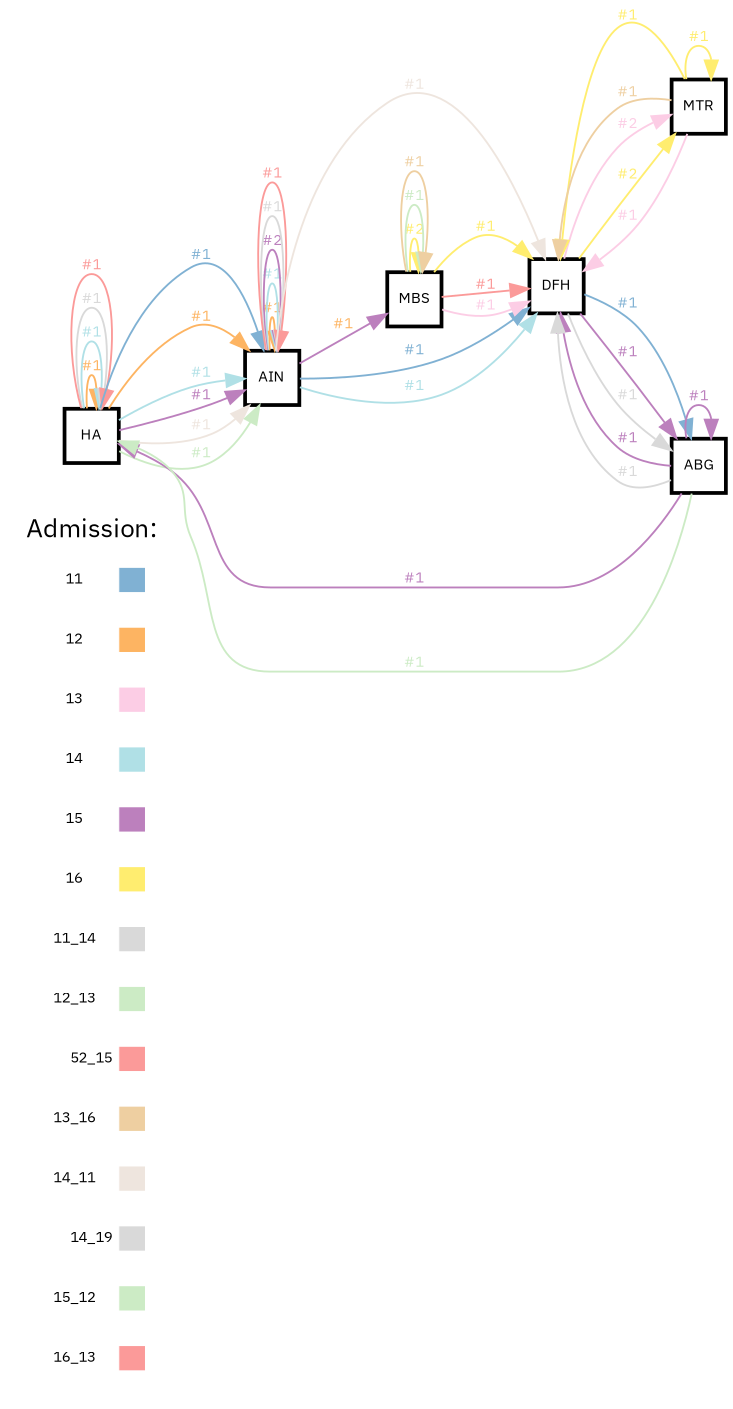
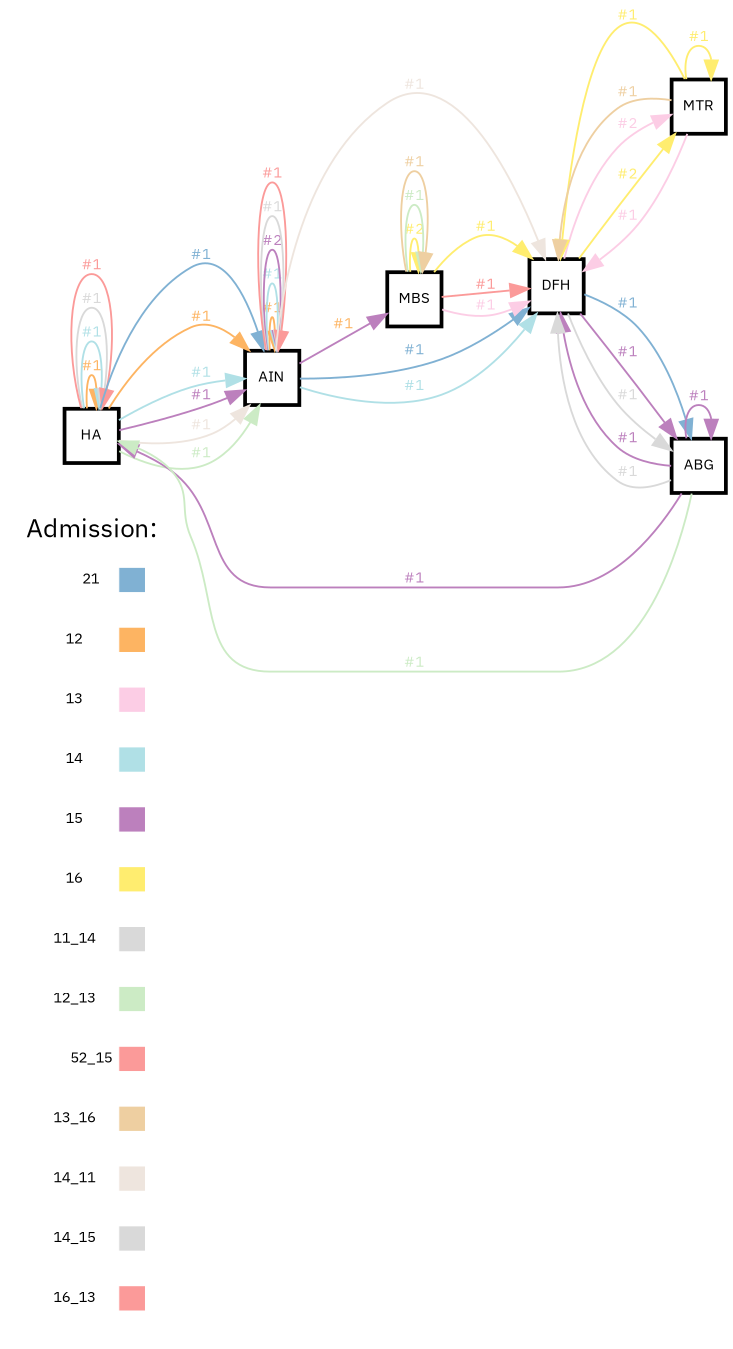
(92, 580) -> (92, 580)
(92, 1238) -> (92, 1238)
(92, 1298) -> none
